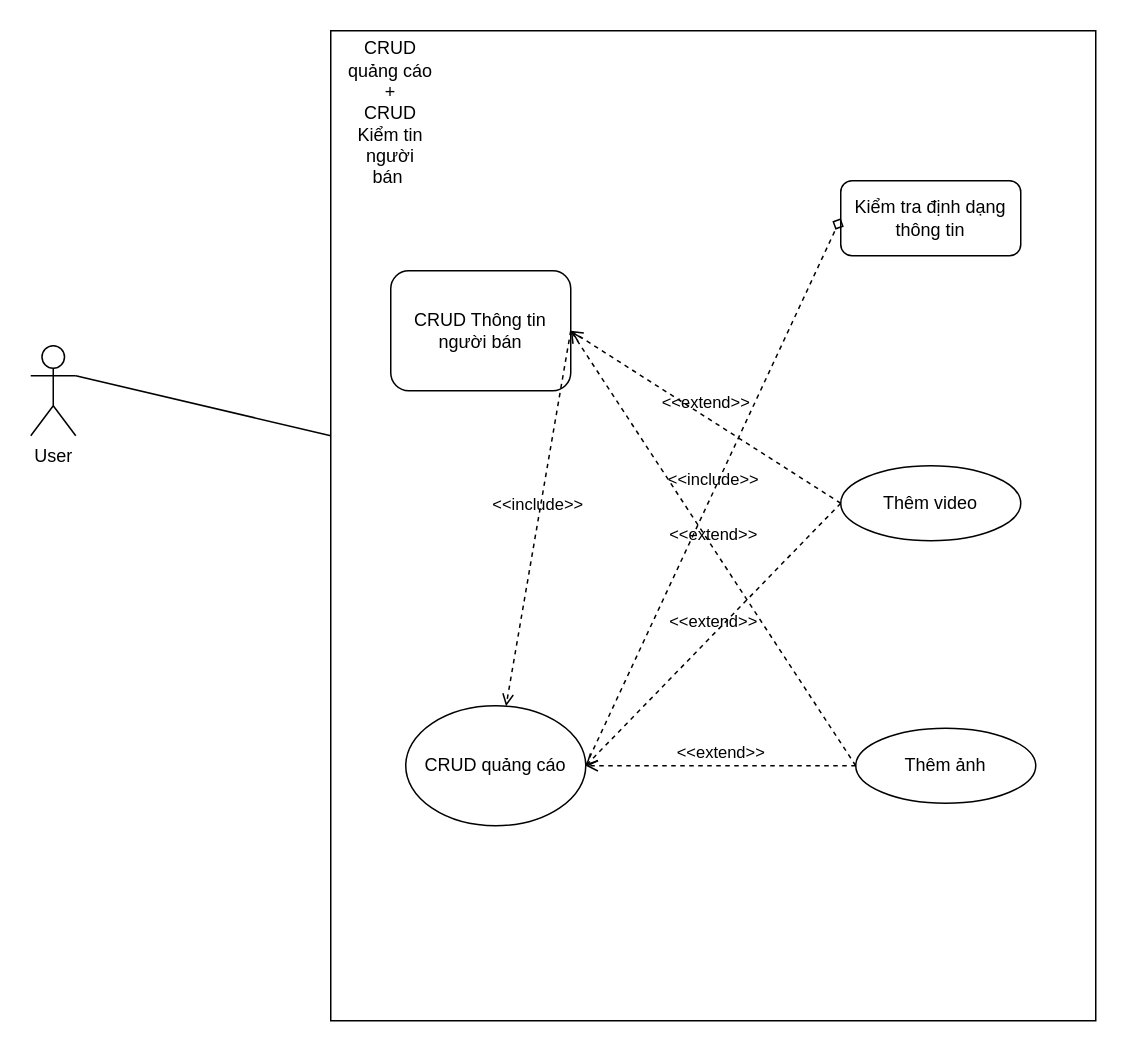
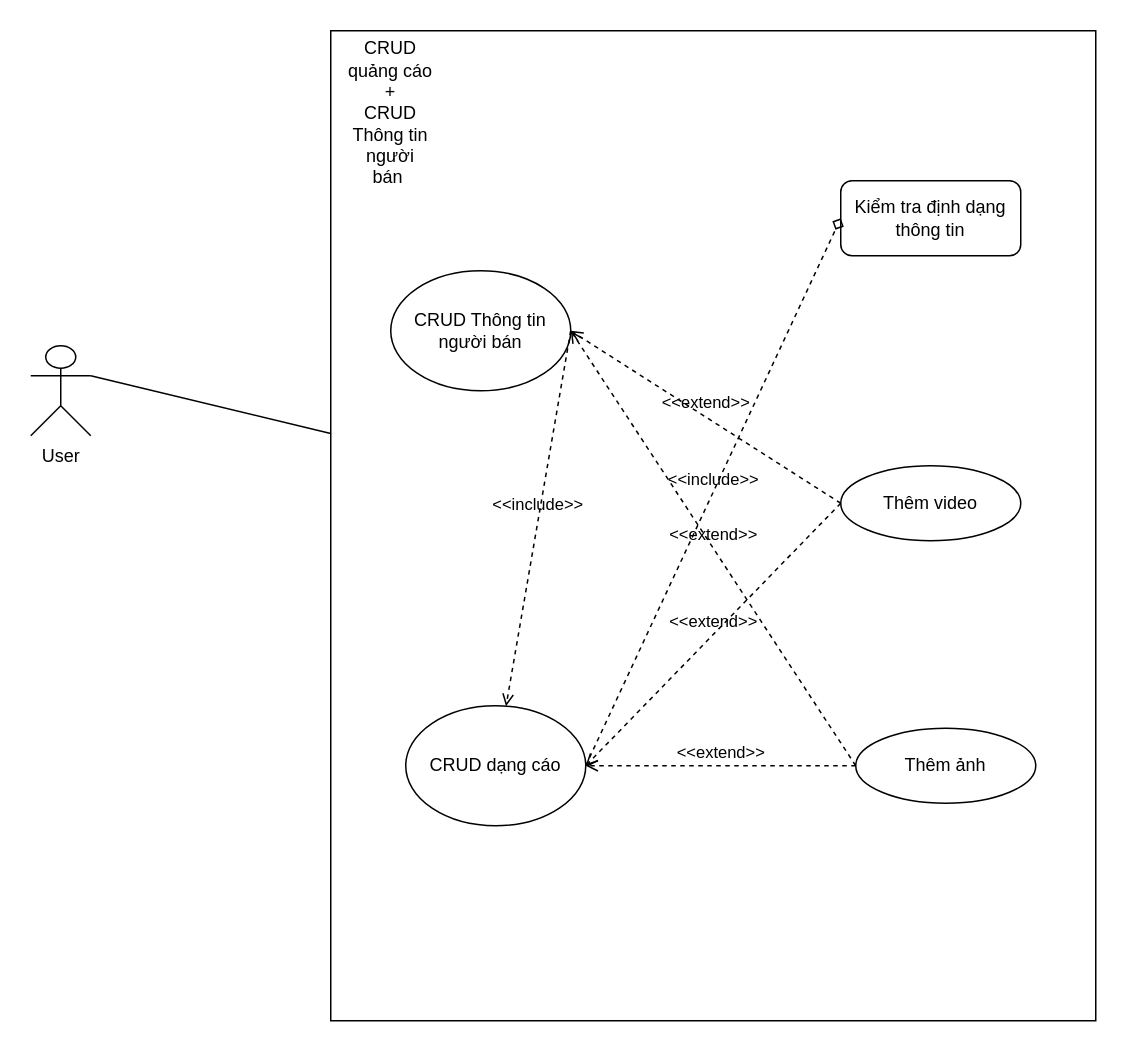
(391, 113) -> (391, 113)
(481, 331) -> (481, 331)
(53, 391) -> (61, 391)
(496, 766) -> (496, 766)
